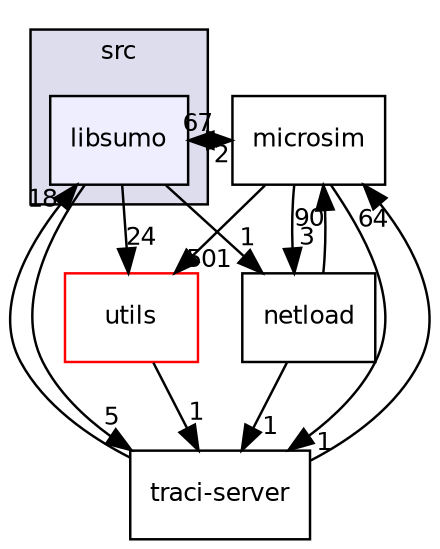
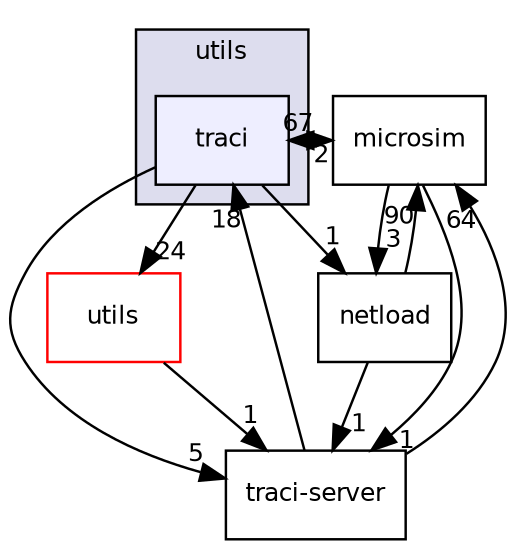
(119, 53) -> (222, 53)
(119, 140) -> (222, 140)
(229, 220) -> none
